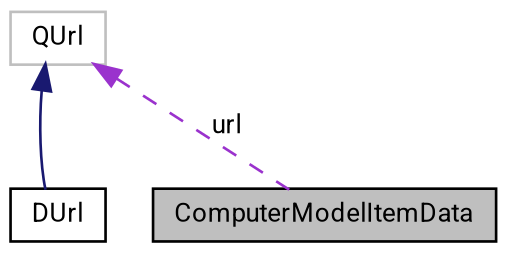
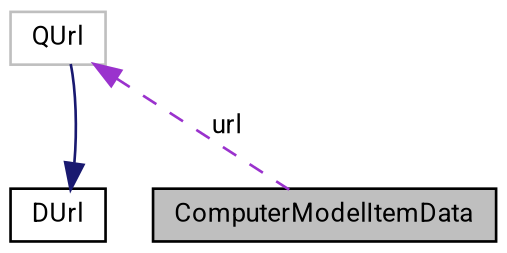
(40, 140) -> (76, 113)
